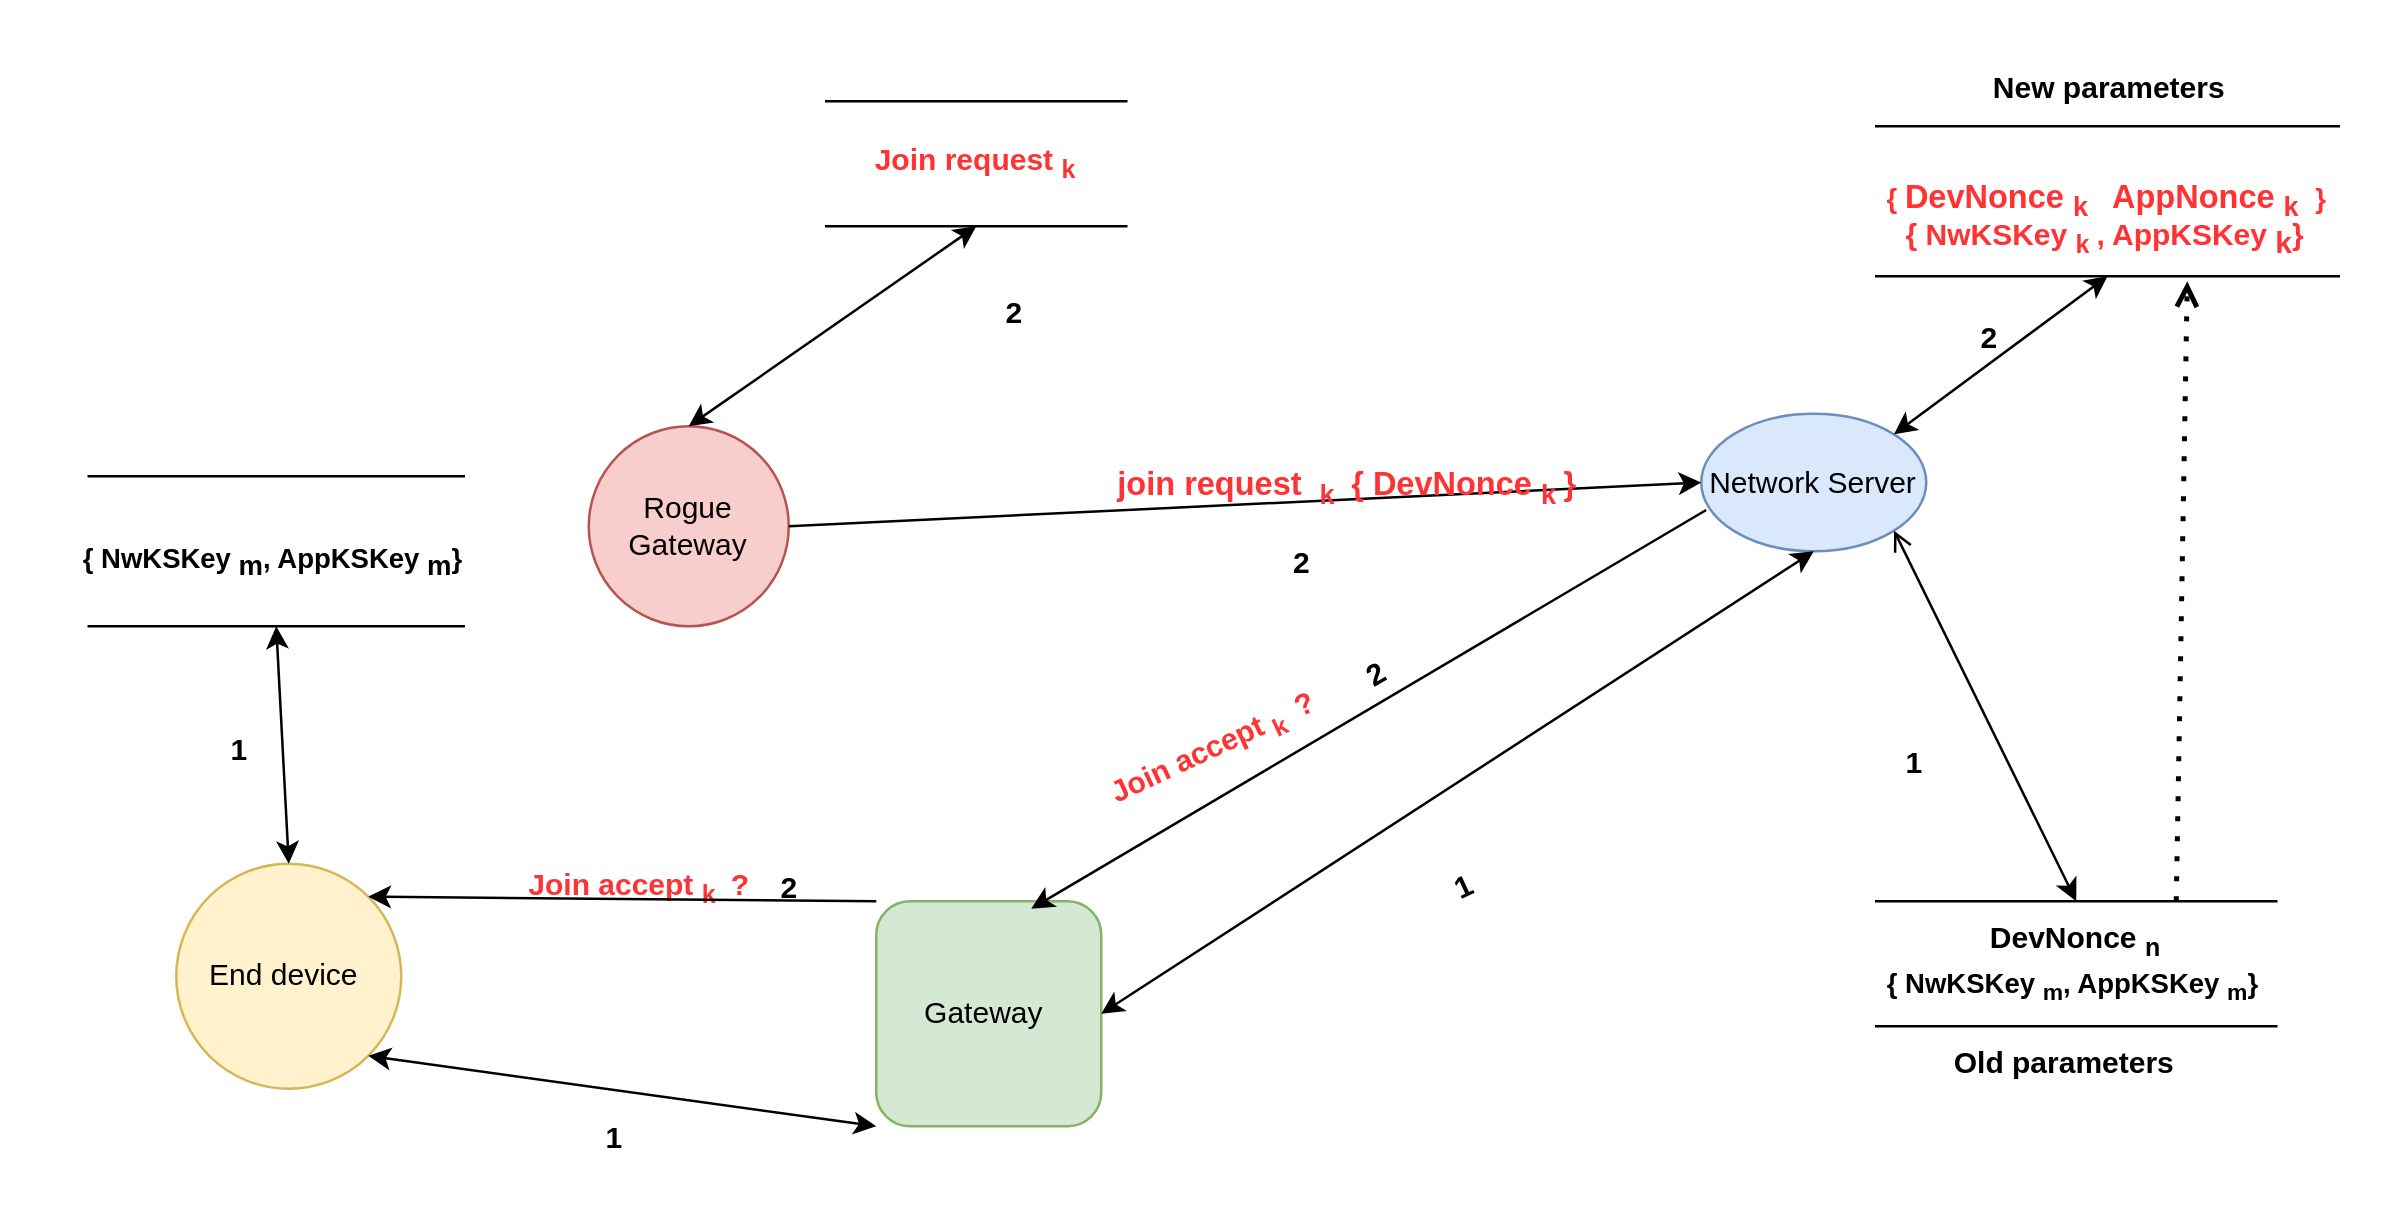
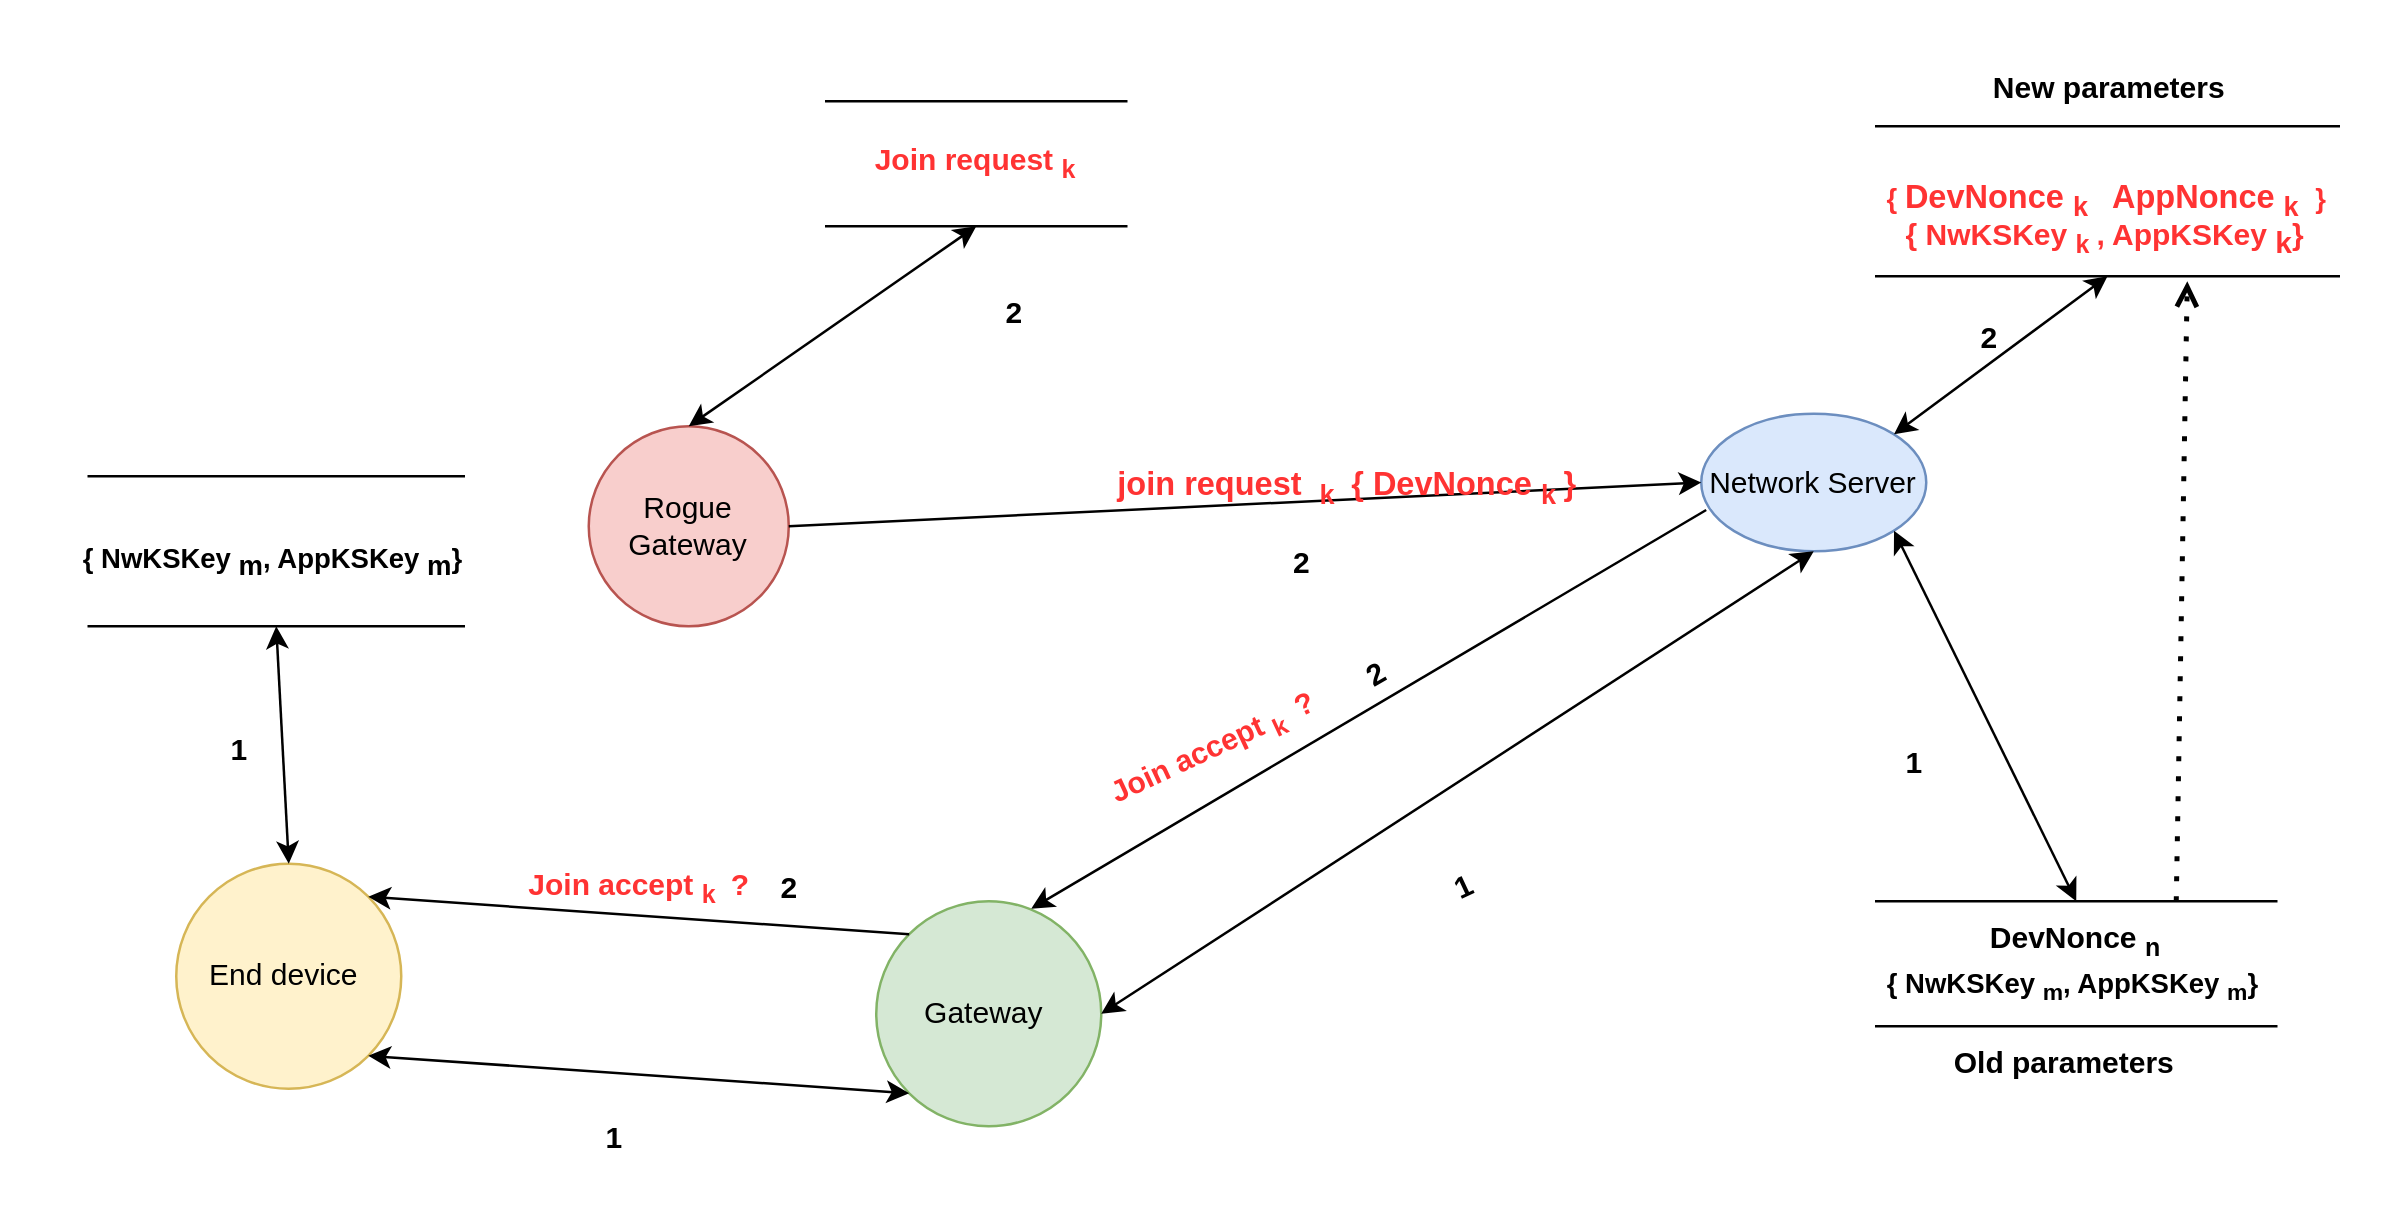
(1900, 542) -> (1902, 547)
(989, 1014) -> (989, 1014)
